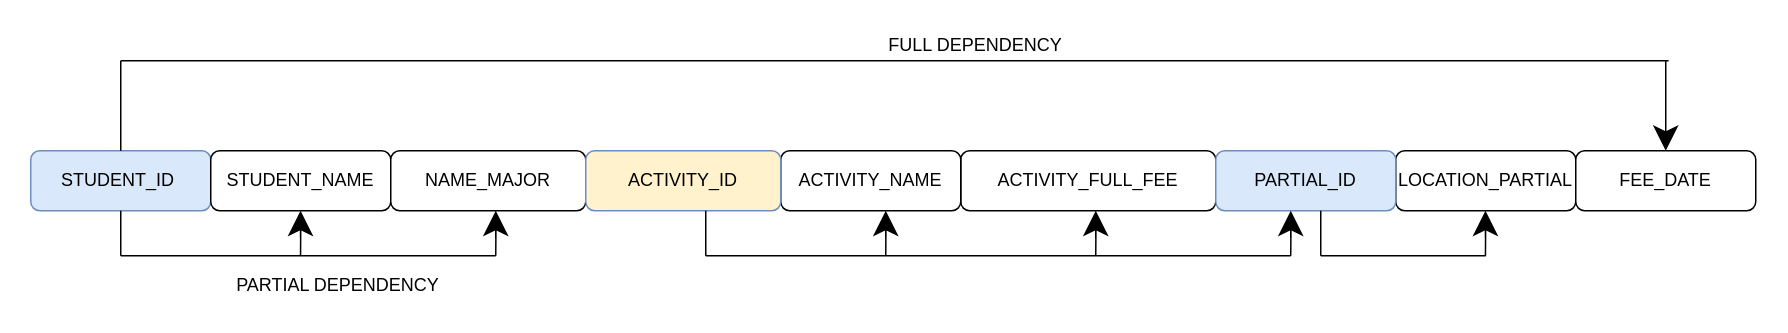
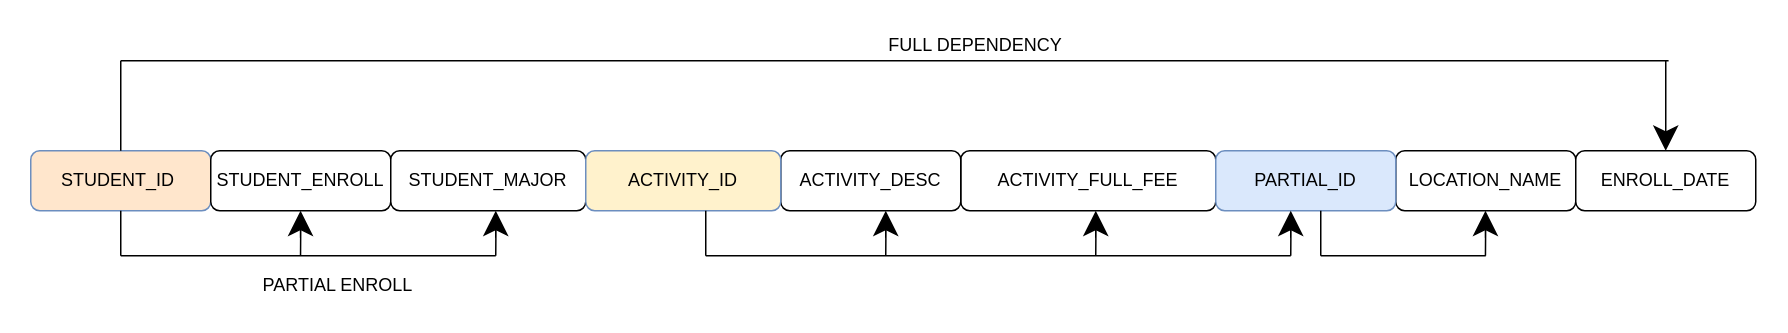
(121, 181) -> (121, 181)
(301, 181) -> (301, 181)
(488, 181) -> (488, 181)
(871, 181) -> (871, 181)
(1486, 181) -> (1486, 181)
(1666, 181) -> (1666, 181)
(338, 286) -> (338, 286)
